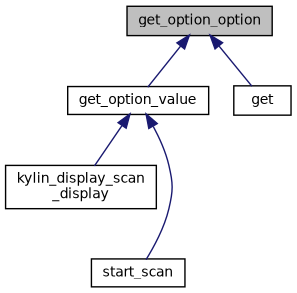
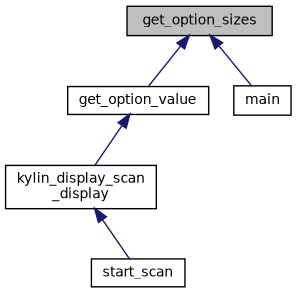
(200, 21) -> (200, 21)
(262, 100) -> (262, 100)
(172, 194) -> (116, 240)
